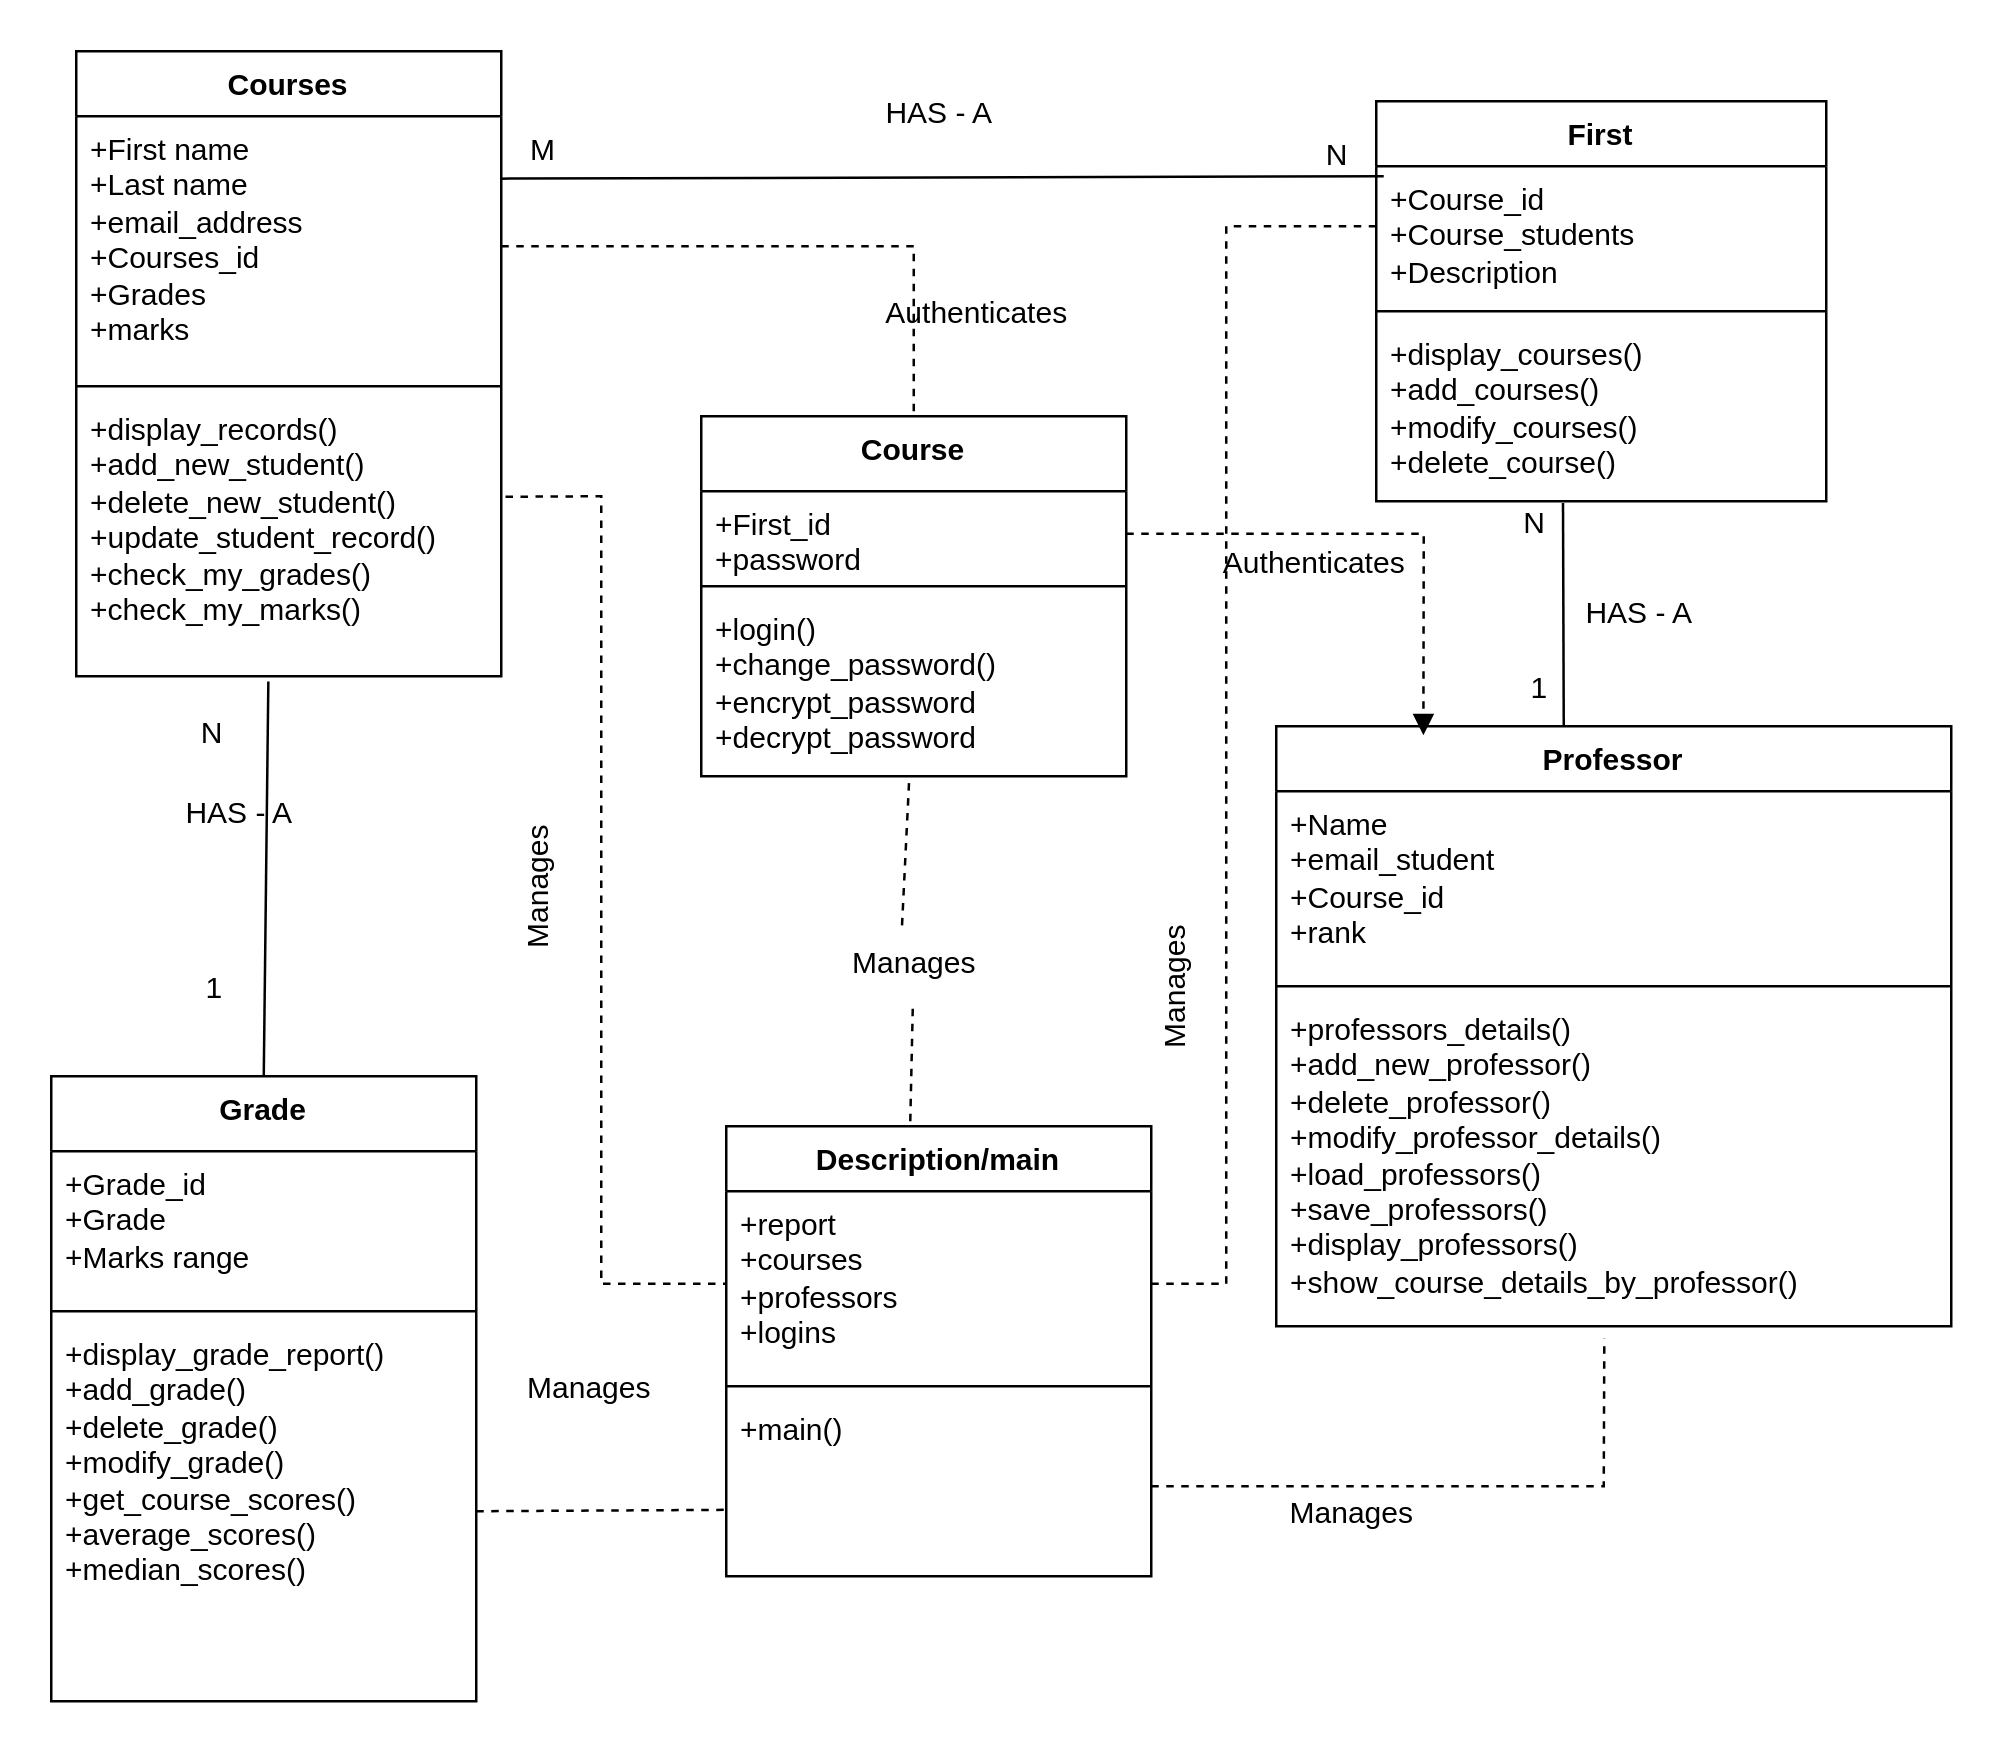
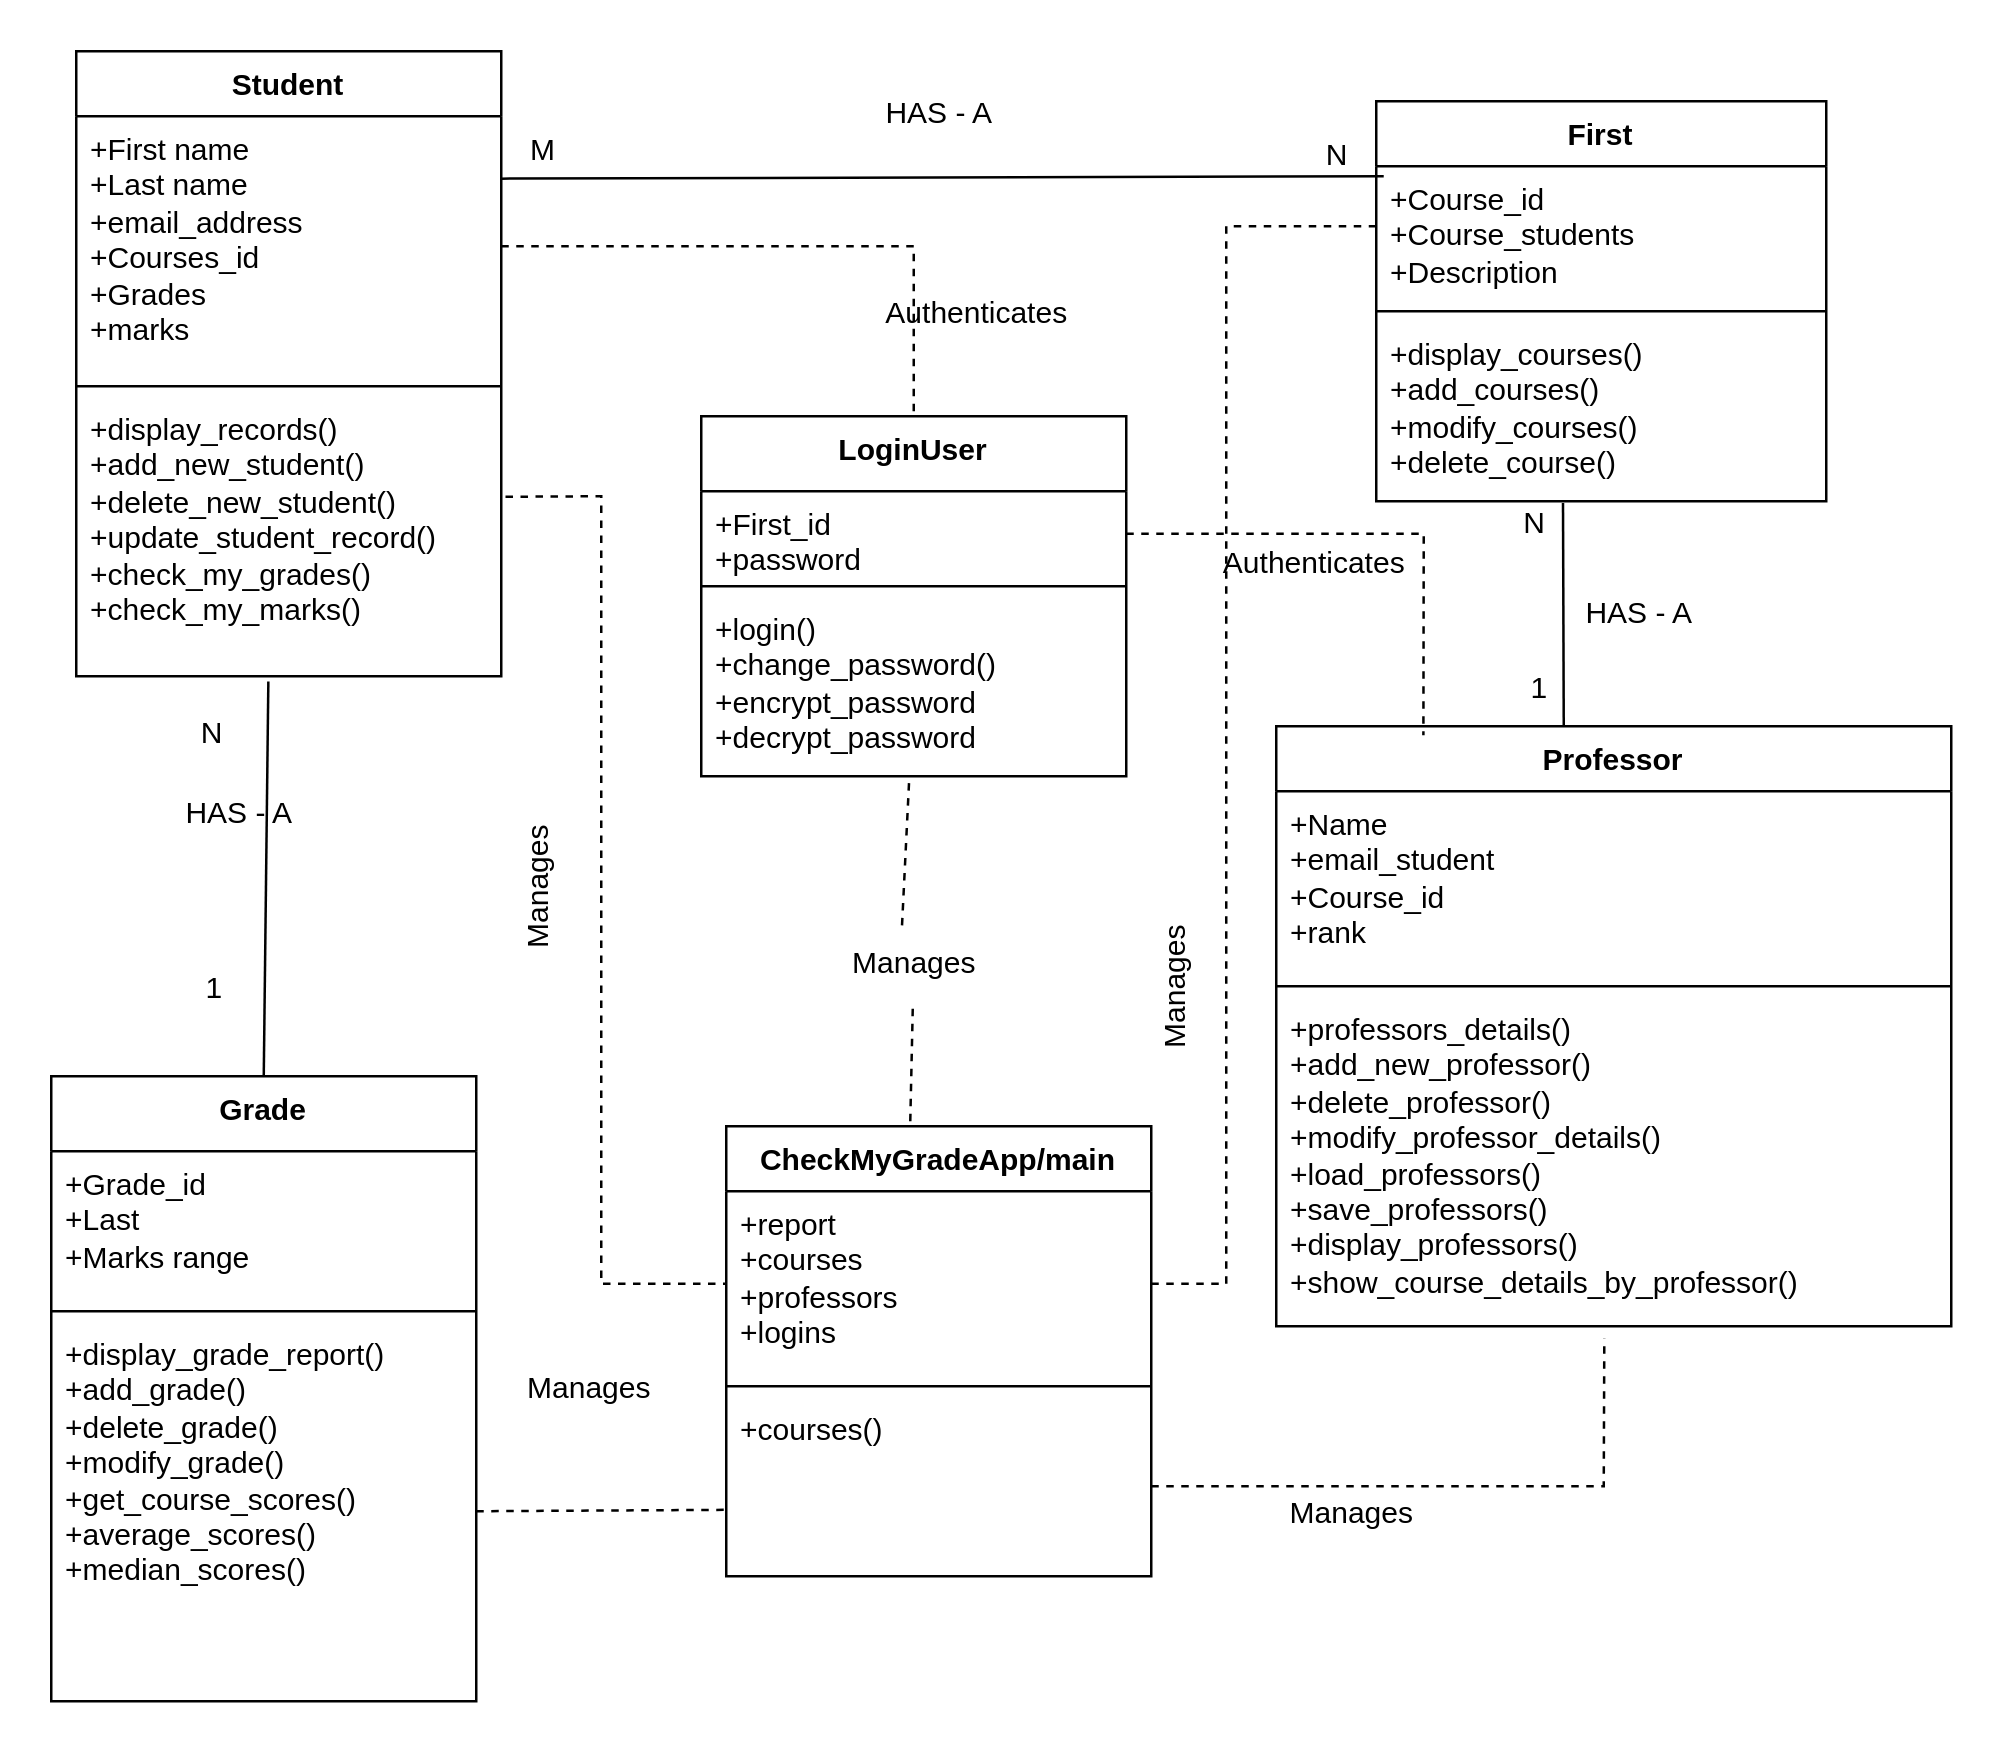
(289, 87) -> (289, 87)
(914, 452) -> (914, 452)
(1423, 713) -> (1423, 723)
(939, 1162) -> (939, 1162)
(163, 1223) -> (163, 1223)
(796, 1432) -> (825, 1432)
